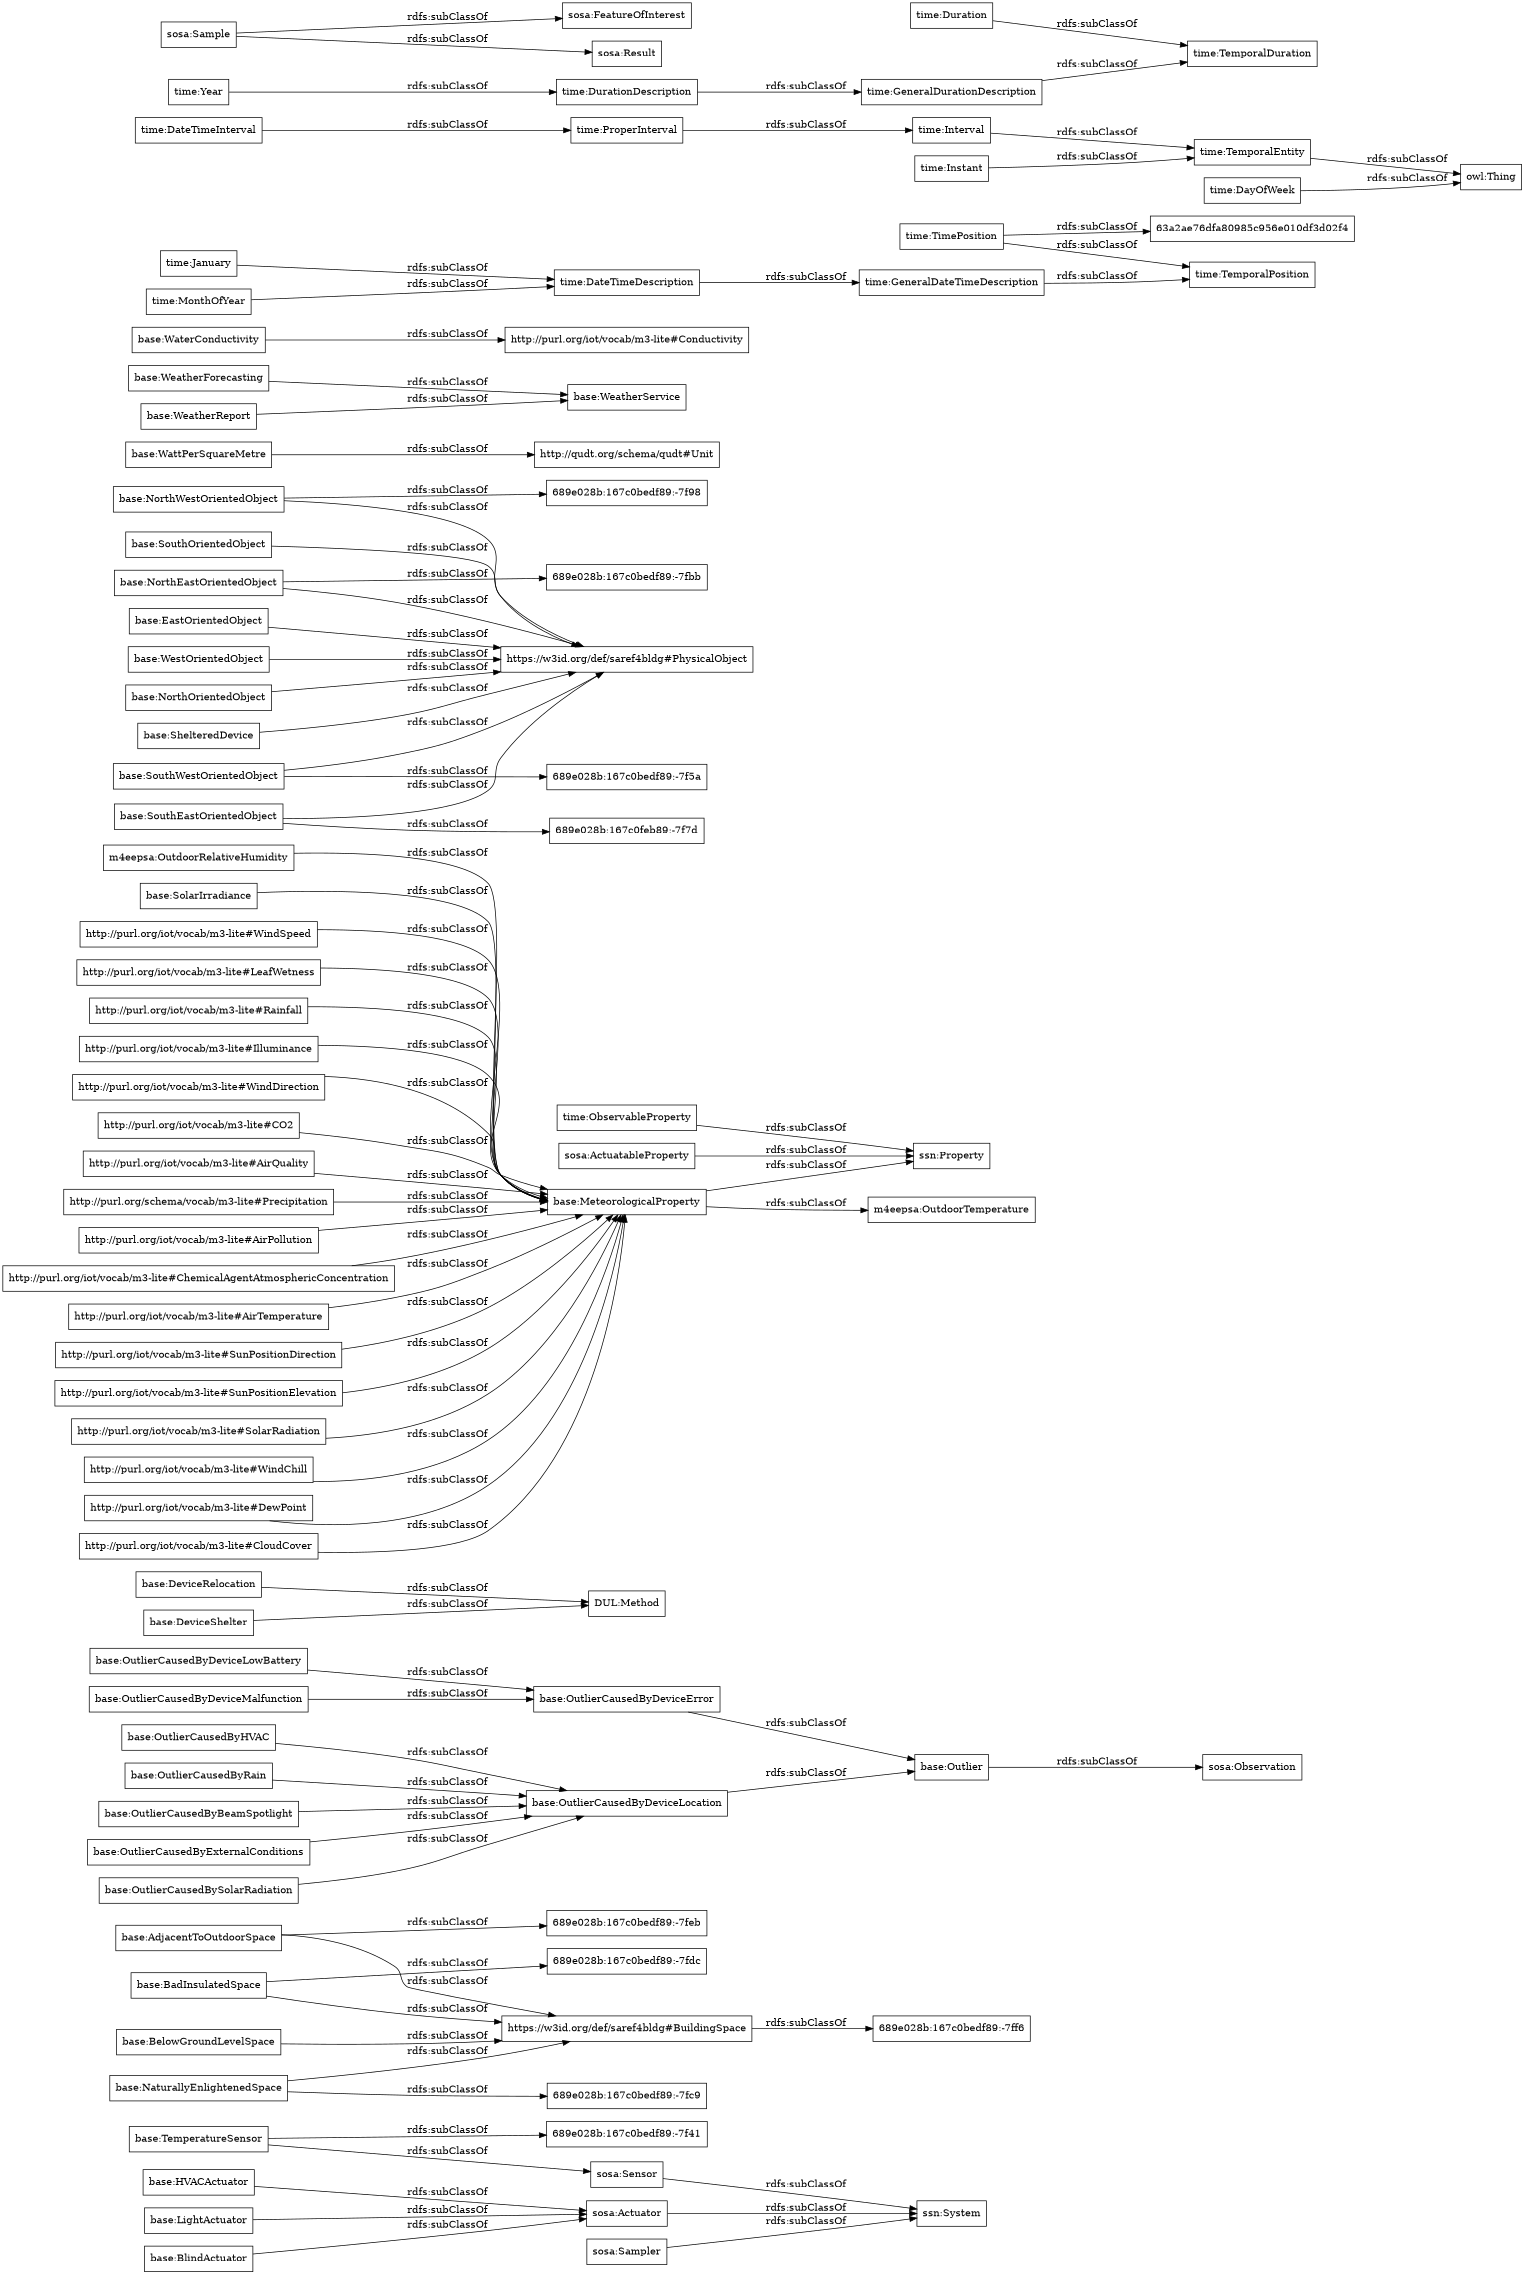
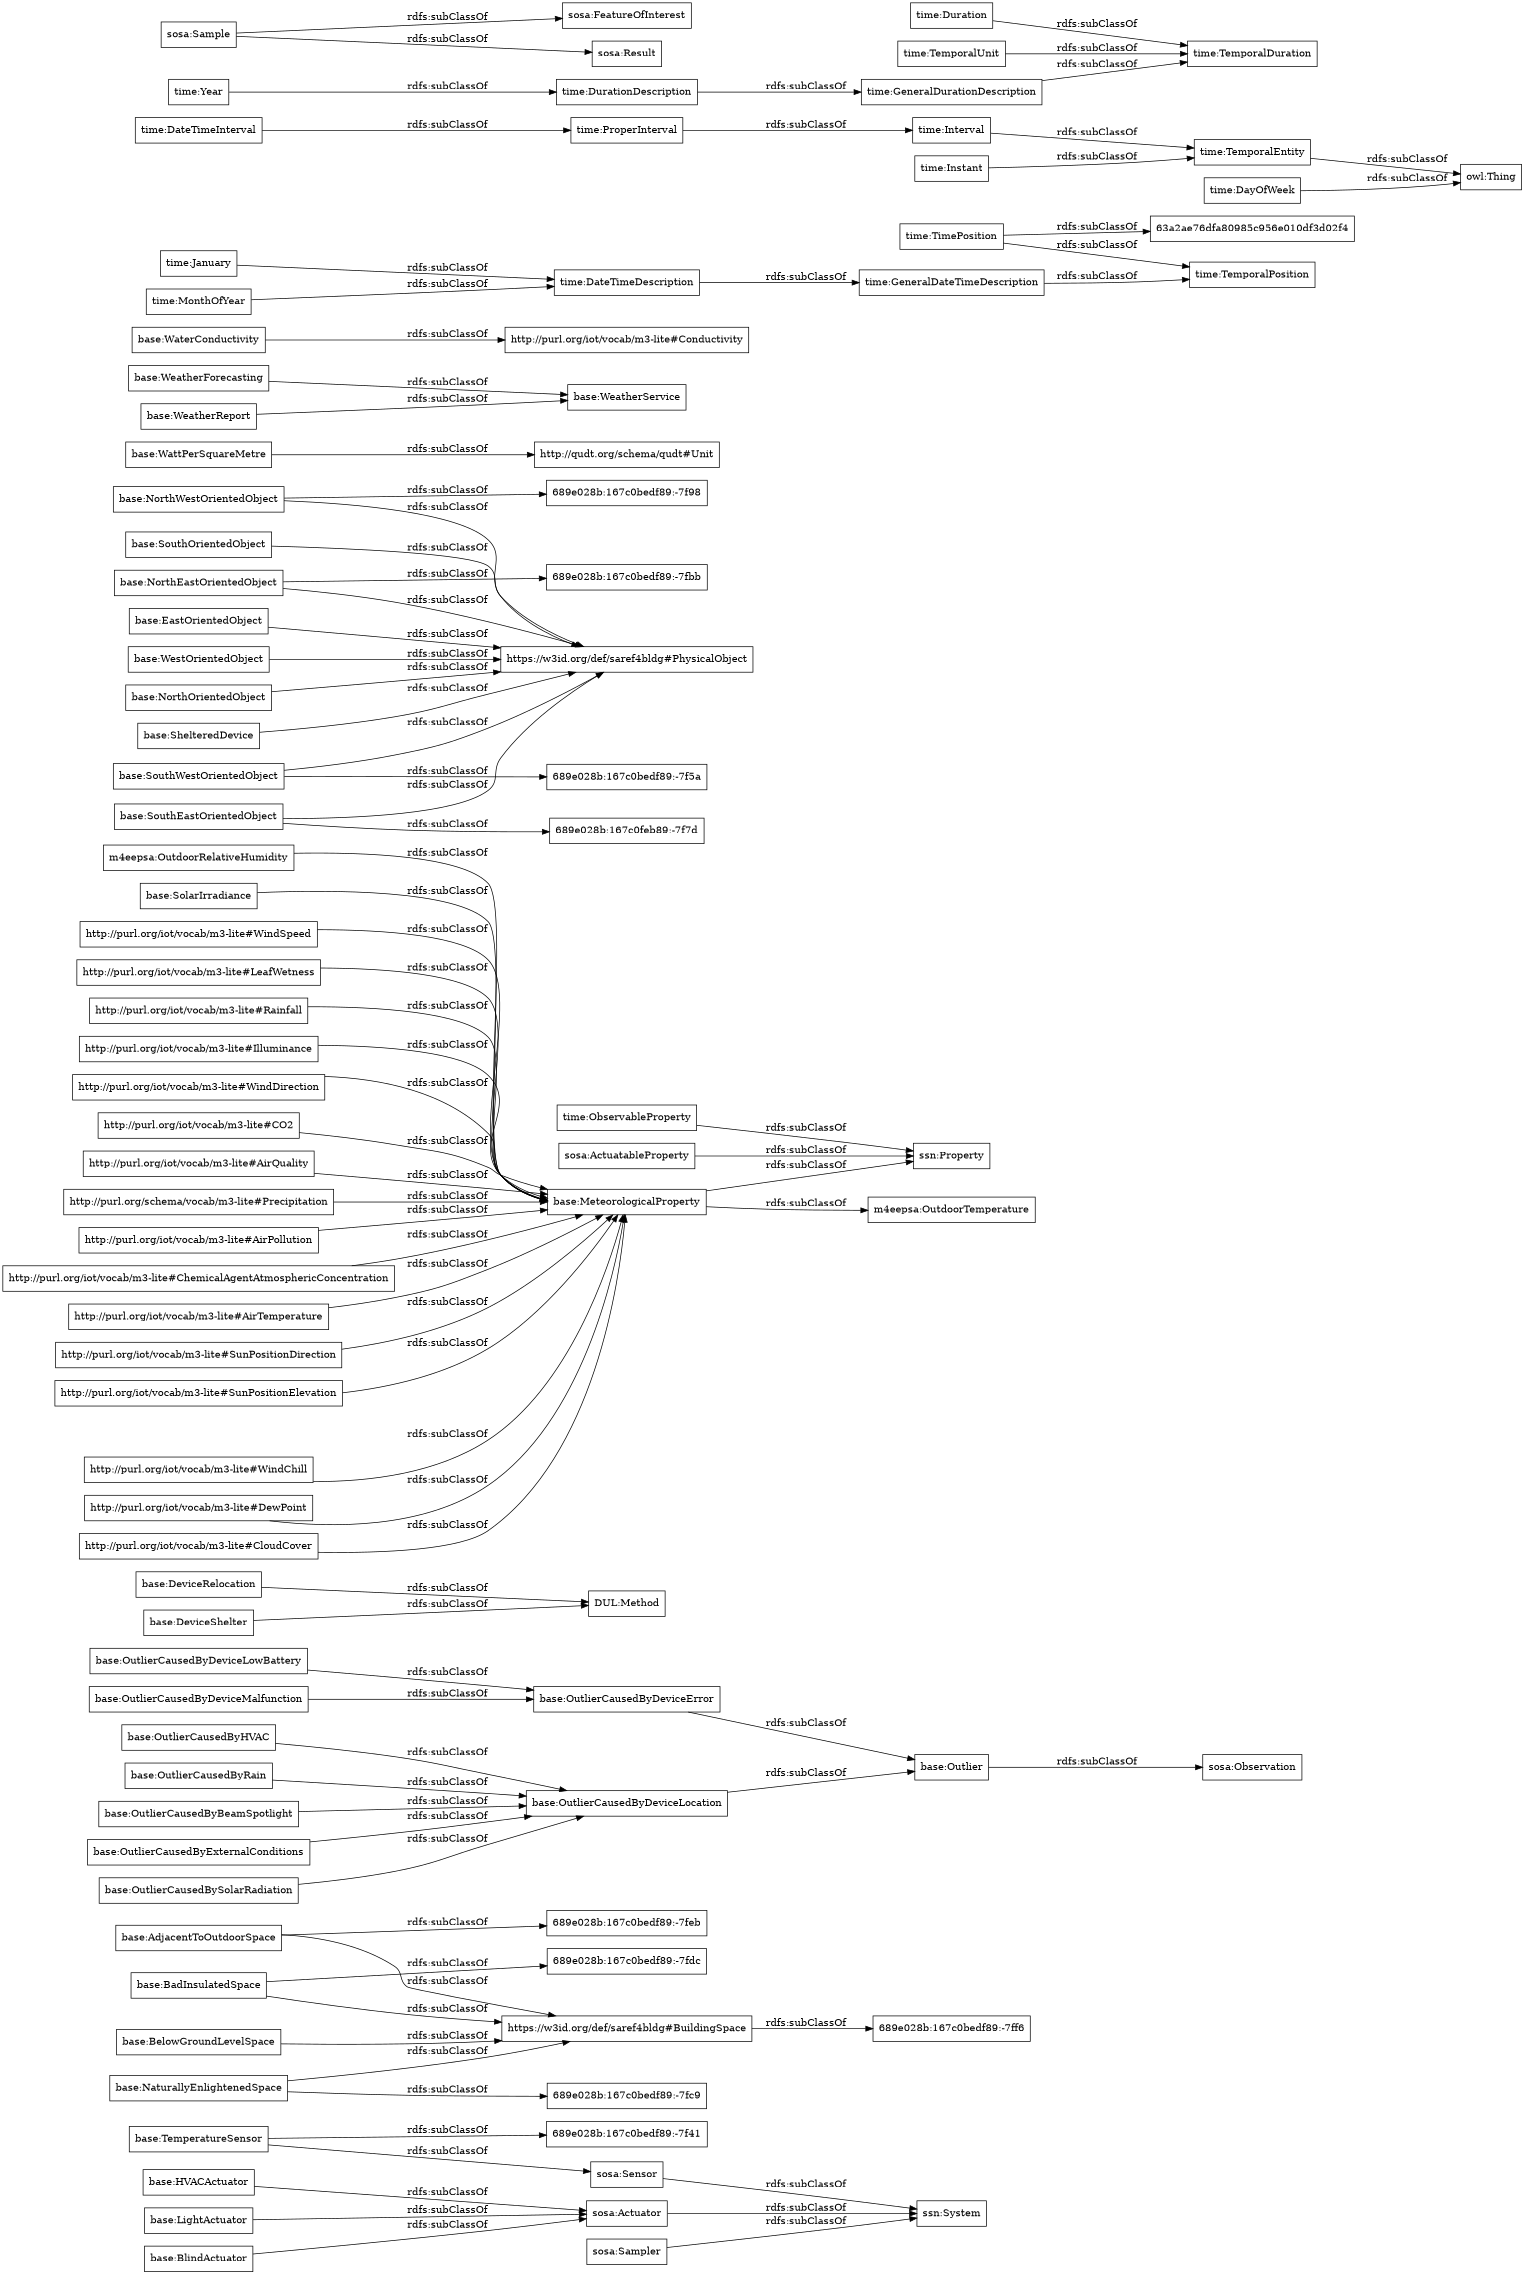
none -> (952, 54)
(199, 1432) -> none
